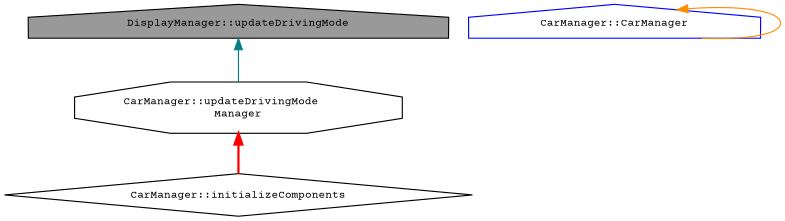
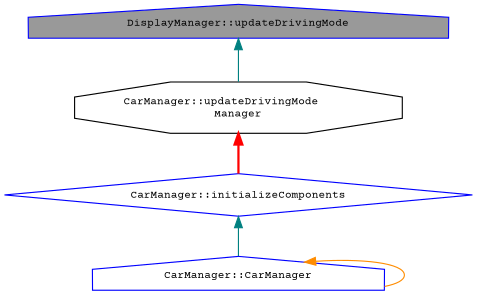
(238, 23) -> (238, 23)
(238, 195) -> (238, 195)
none -> (238, 242)
